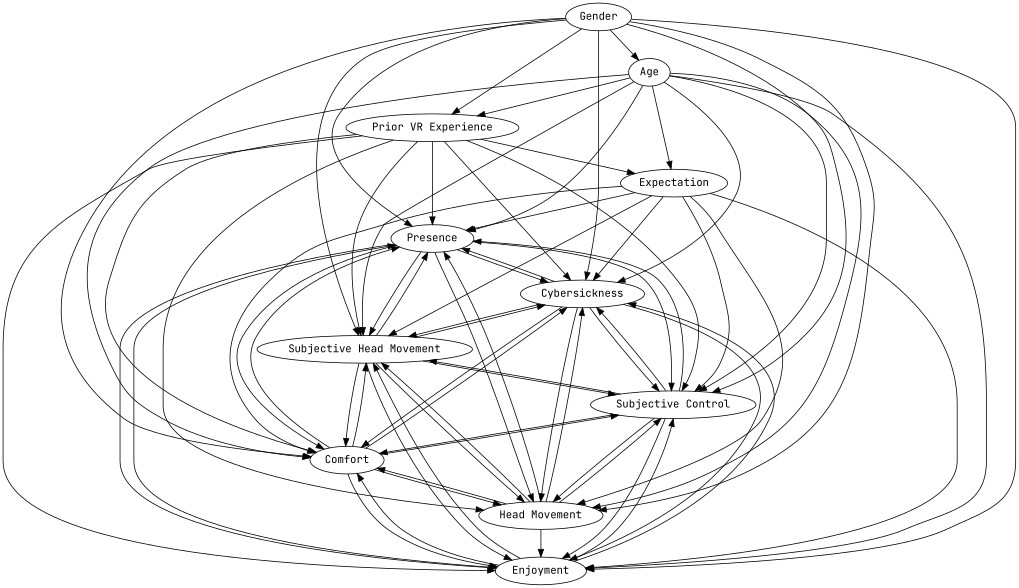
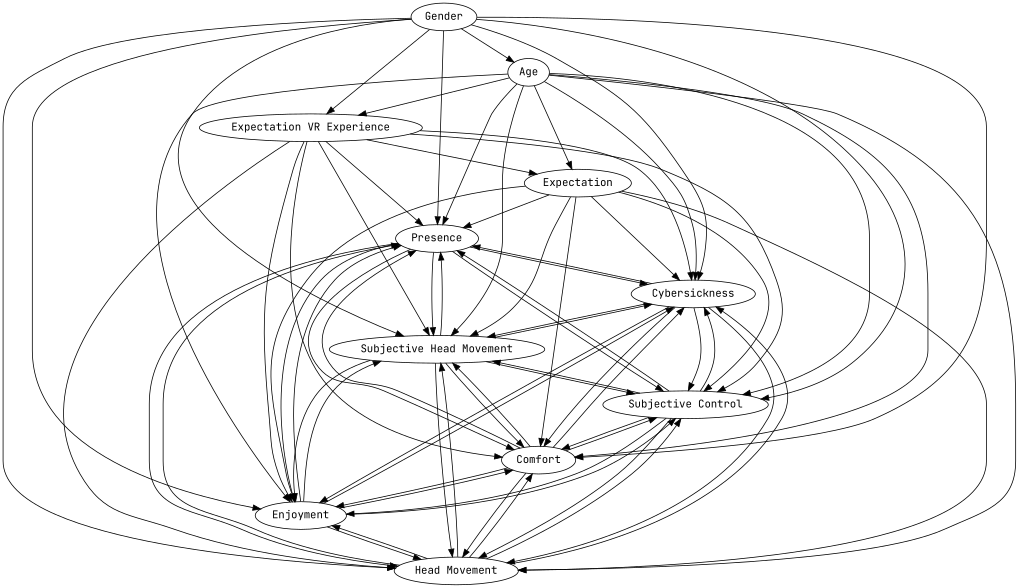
(432, 128) -> (311, 128)
none -> (370, 542)
